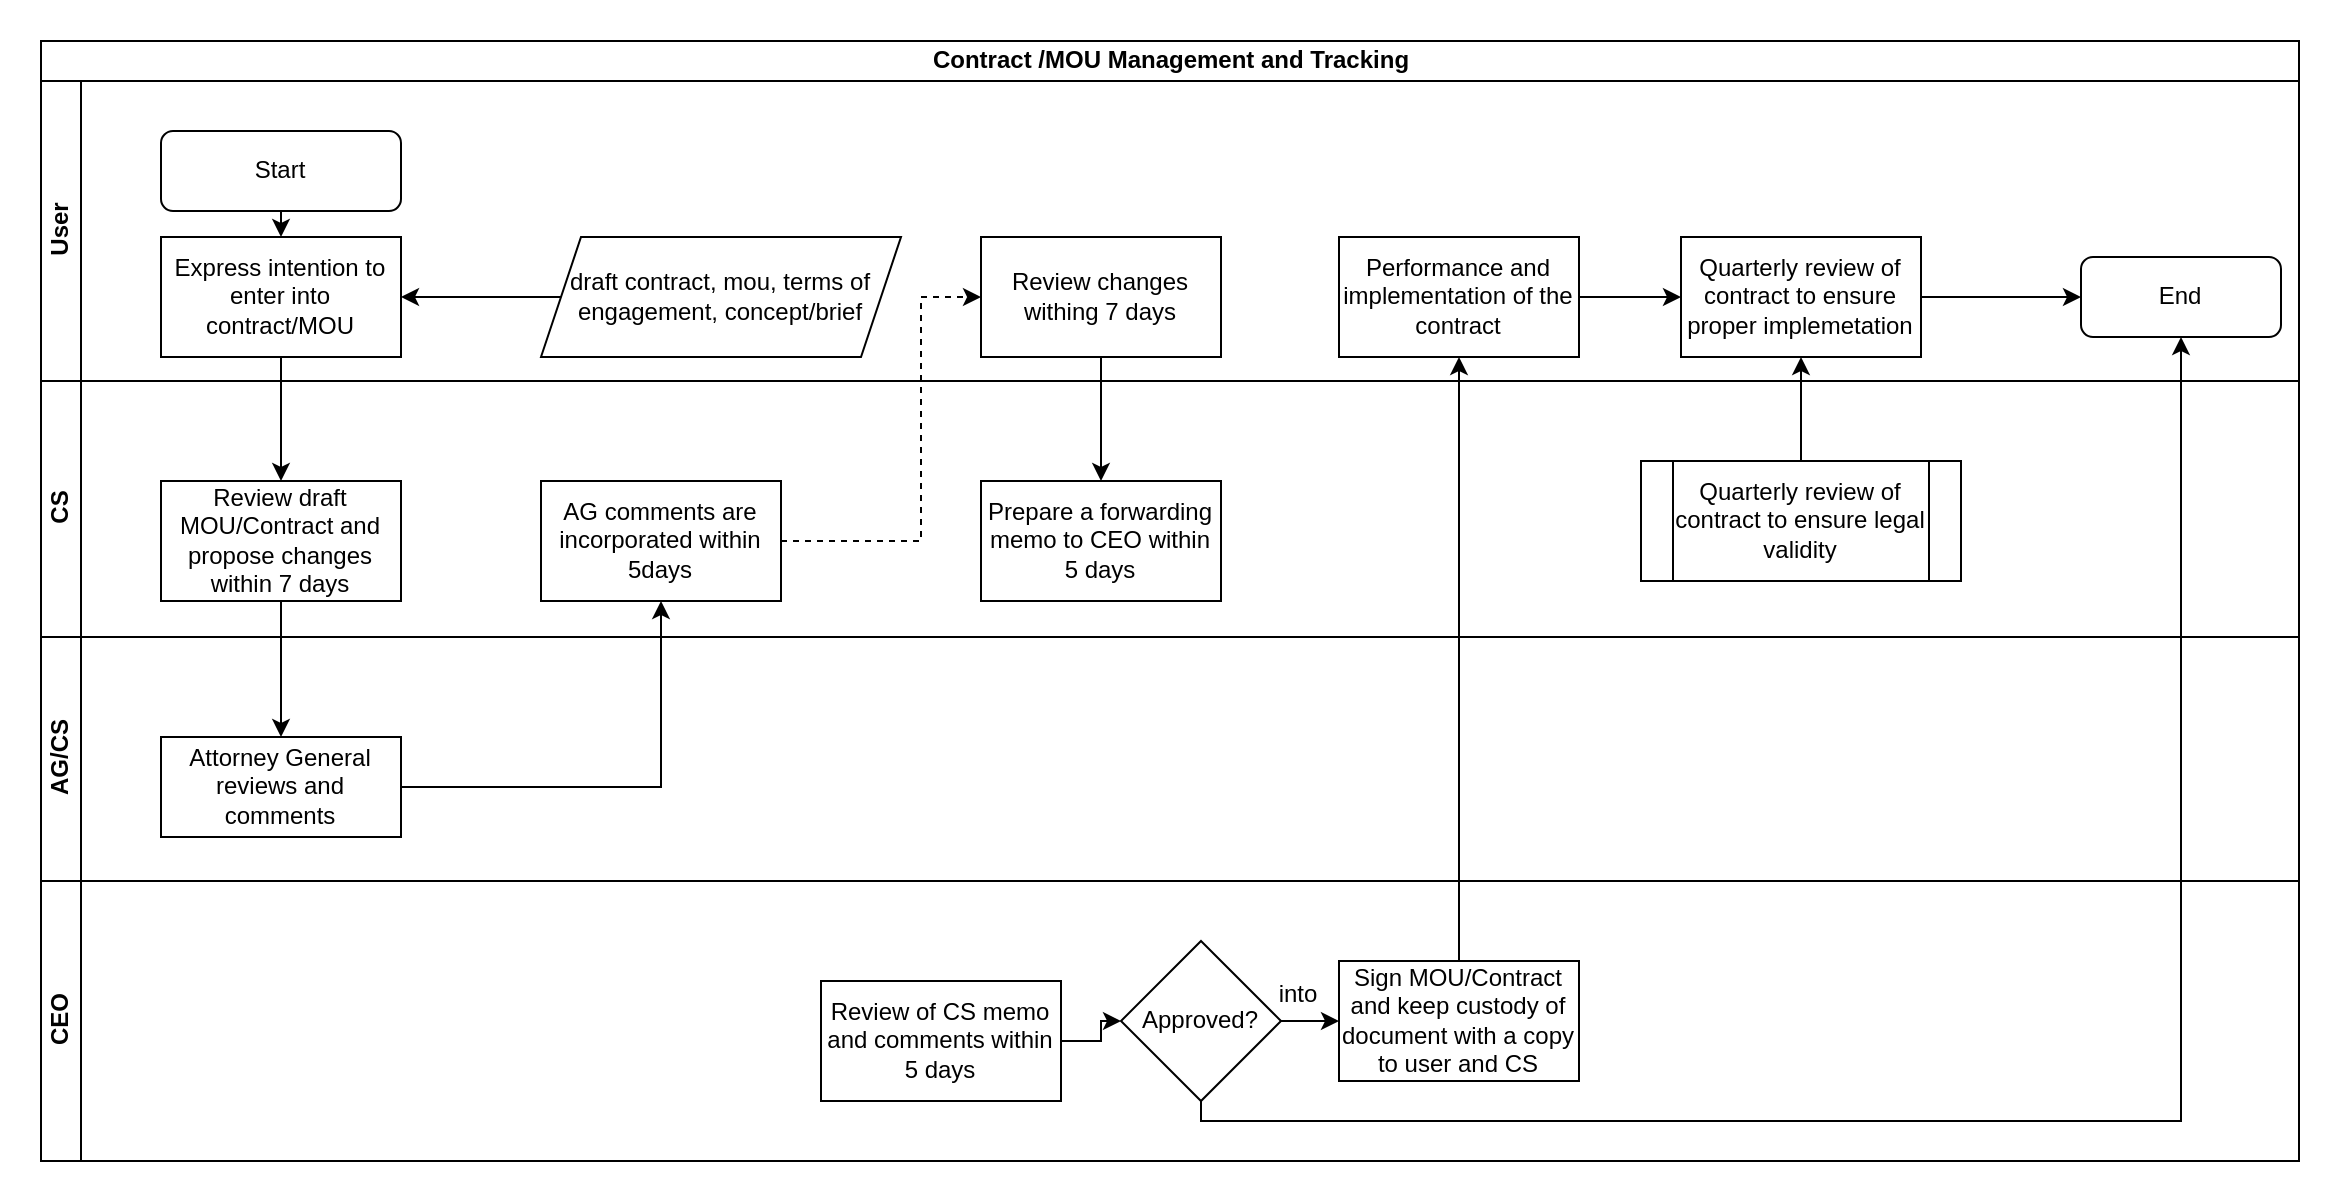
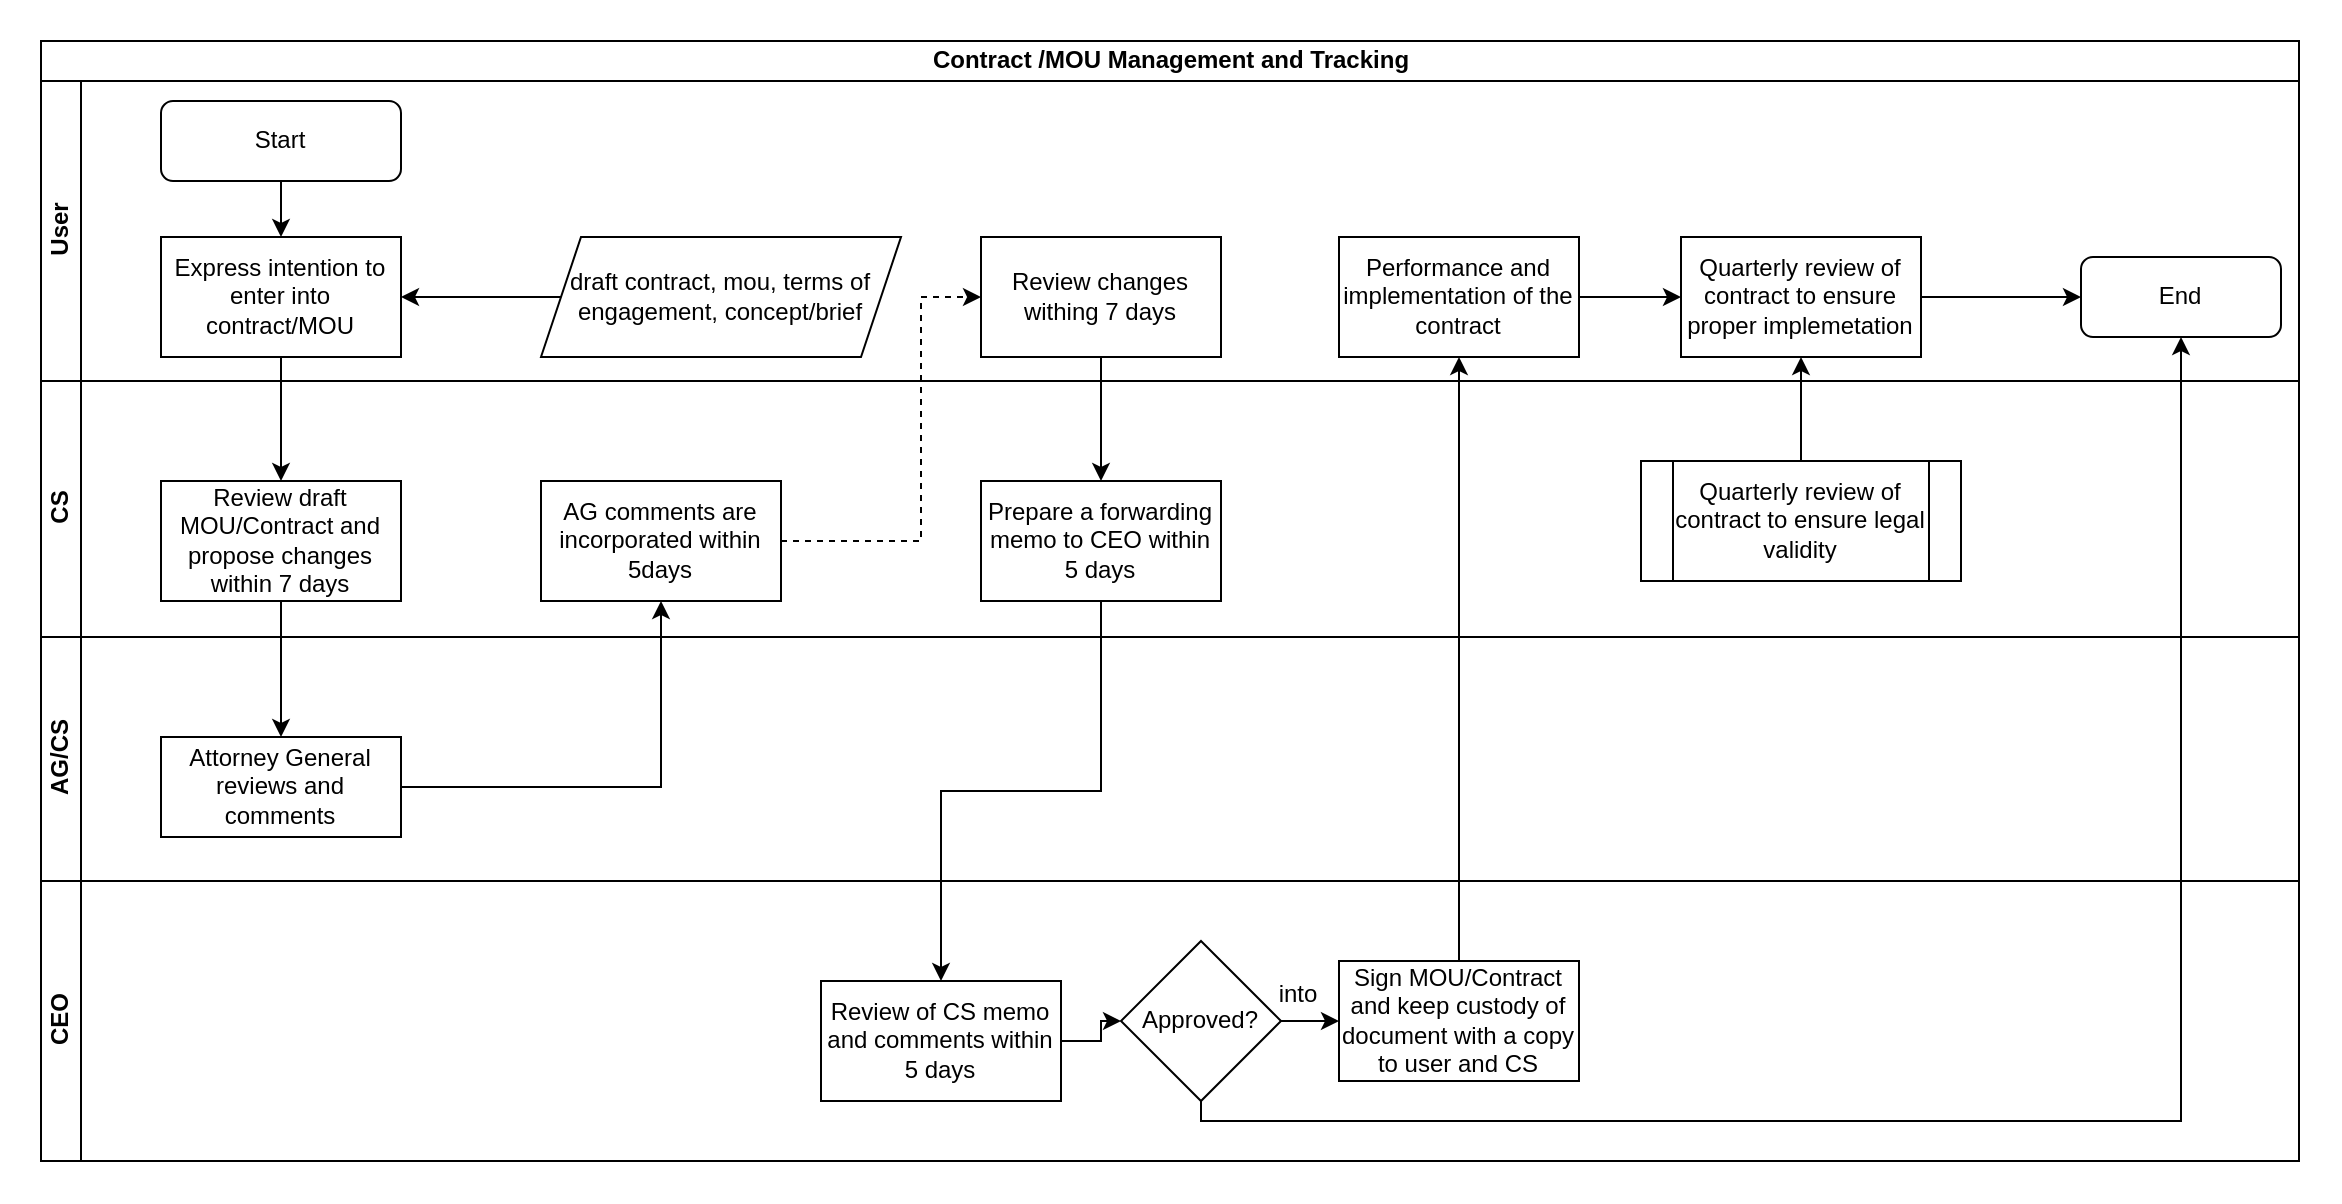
(281, 171) -> (281, 141)
none -> (1053, 791)
